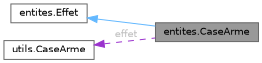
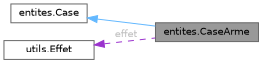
(49, 13) -> (49, 13)
(49, 50) -> (49, 50)
